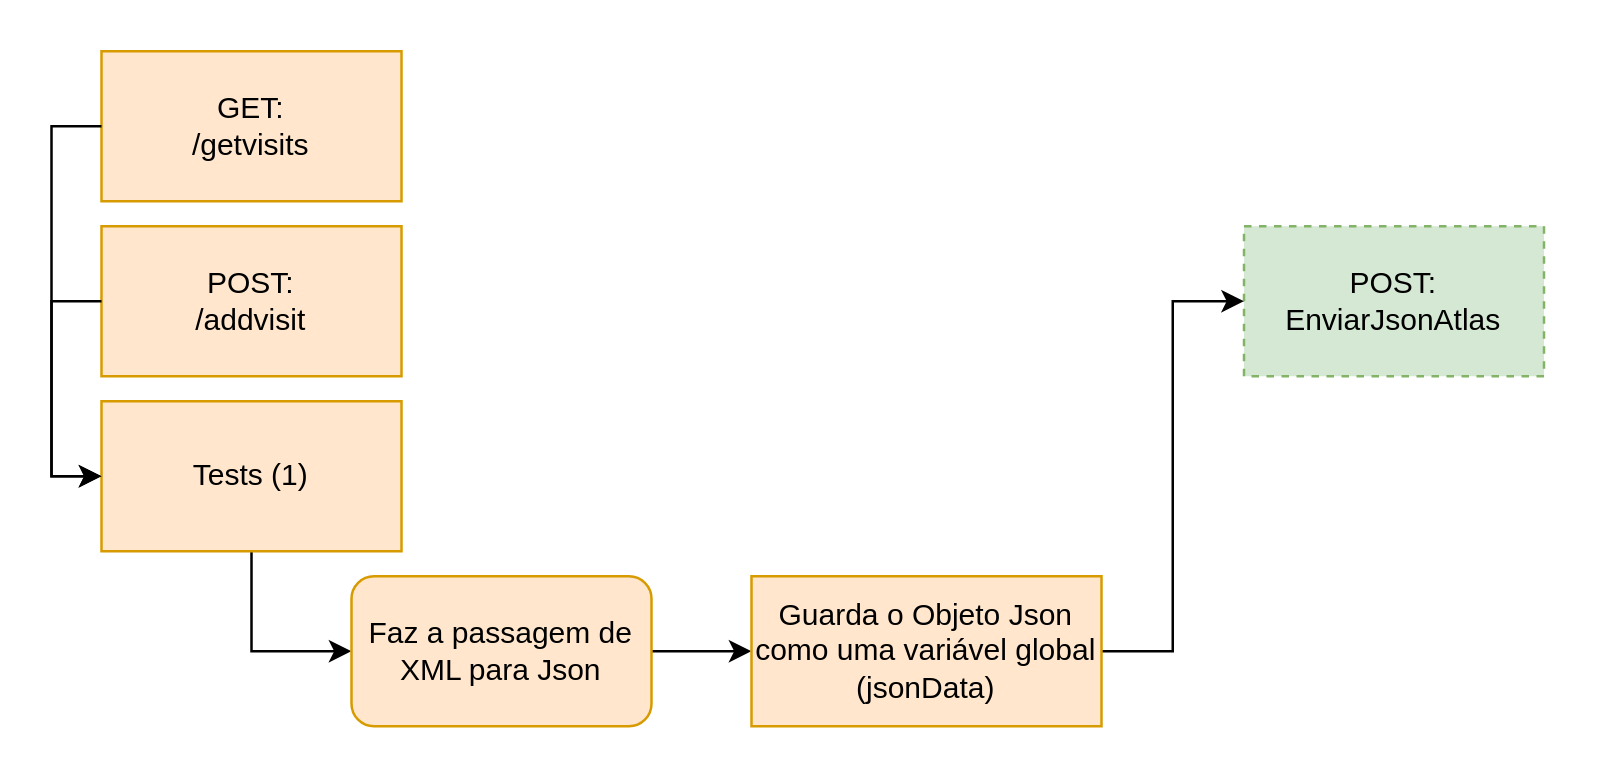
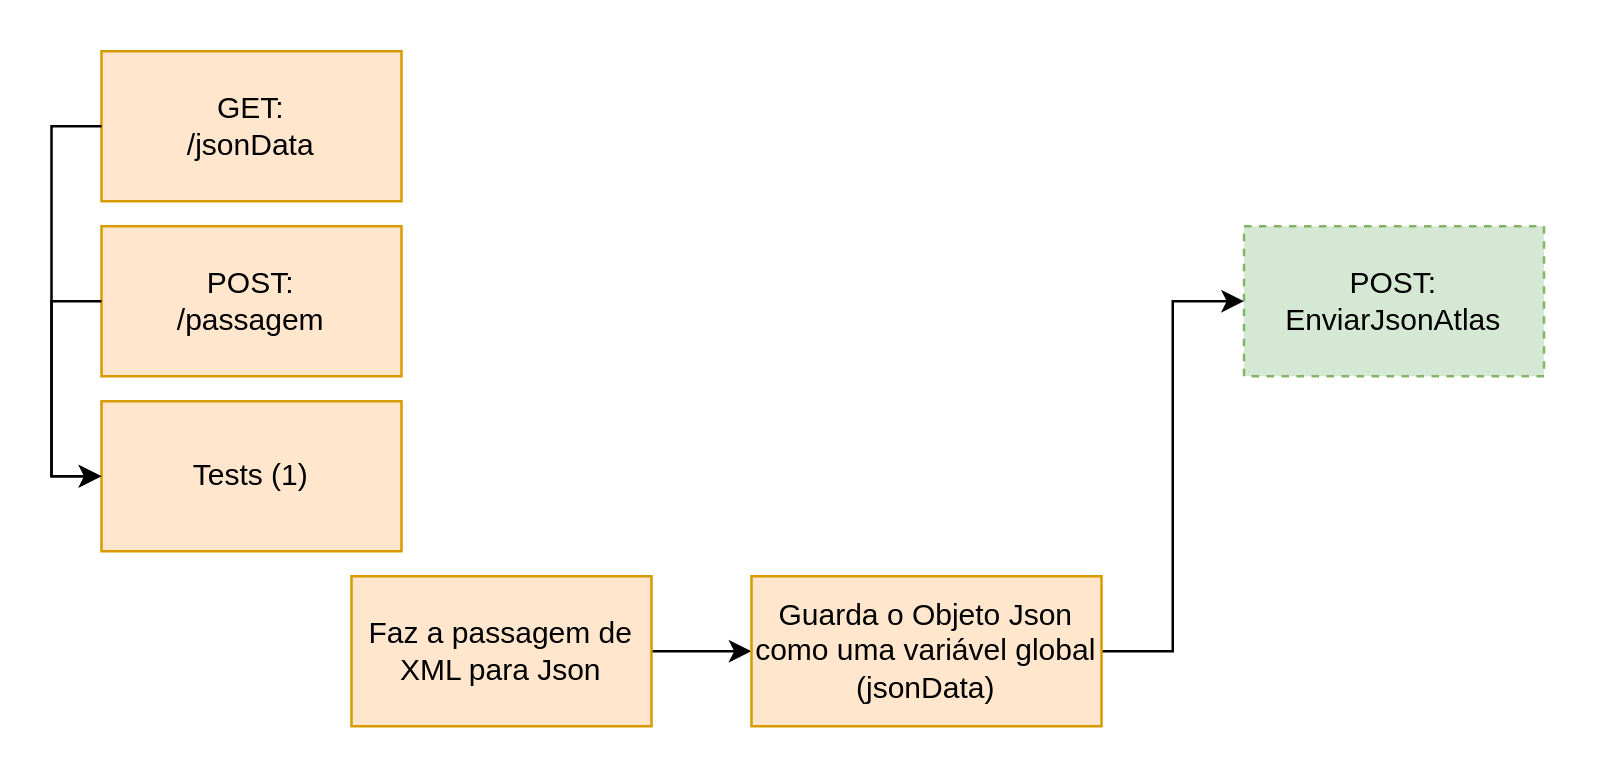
(251, 126) -> (251, 126)
(251, 301) -> (251, 301)
(251, 643) -> none
(501, 651) -> (501, 651)
